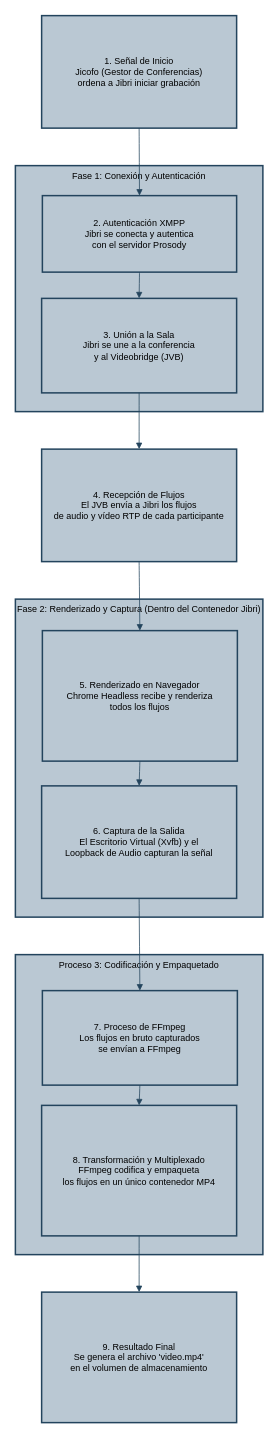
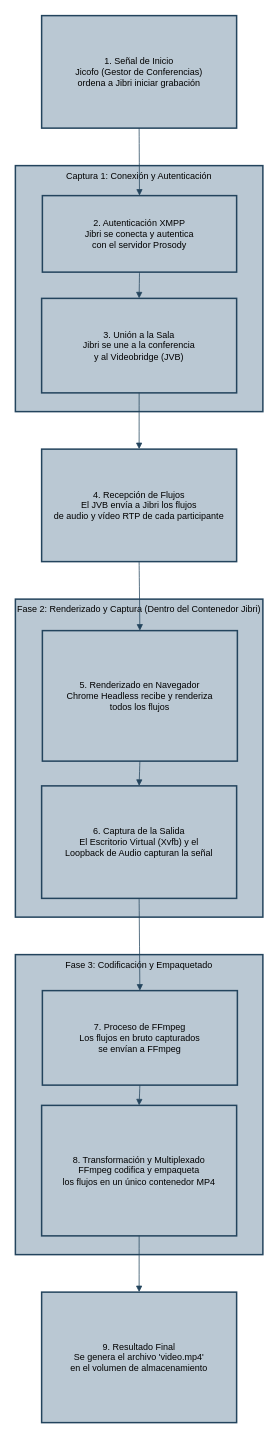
(139, 176) -> (139, 176)
(139, 965) -> (139, 965)
